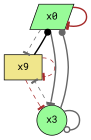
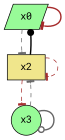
(55, 57) -> none
(23, 67) -> (26, 67)
(68, 72) -> none
